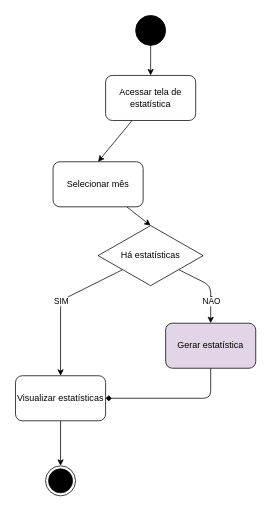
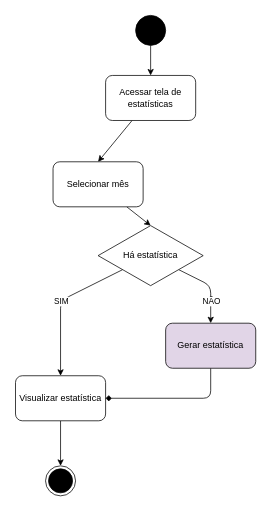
(150, 98) -> (150, 98)
(150, 255) -> (150, 255)
(60, 398) -> (60, 398)
